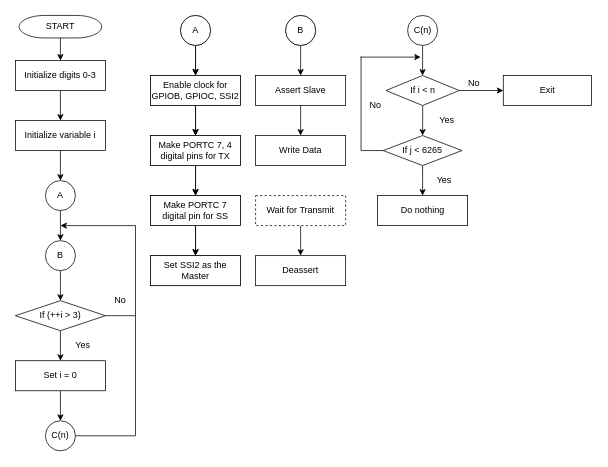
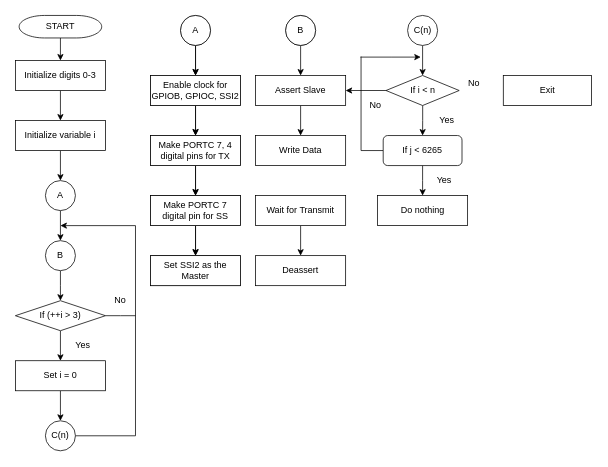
(478, 90) -> (368, 90)
(422, 150) -> (422, 150)
(300, 210) -> (300, 210)
